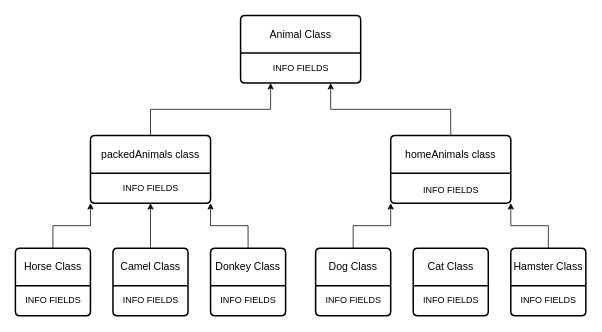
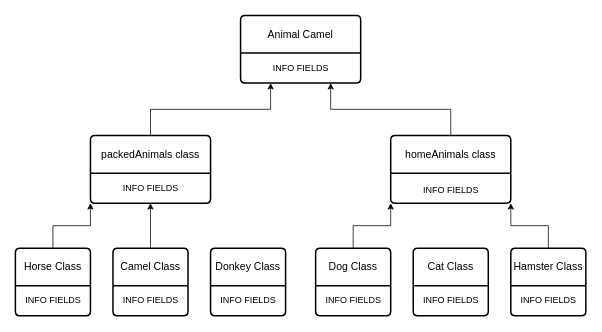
(300, 34) -> (300, 34)
(222, 225) -> none
